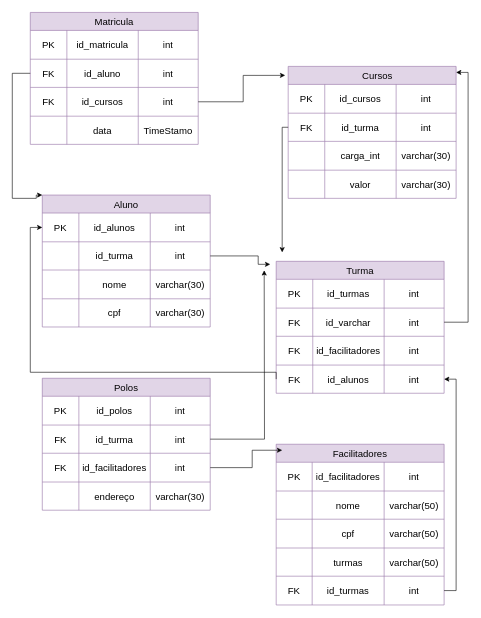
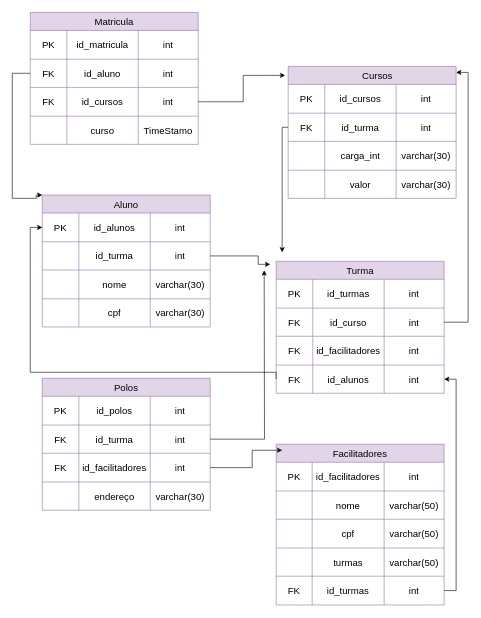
(103, 131) -> (103, 131)
(349, 323) -> (349, 323)
